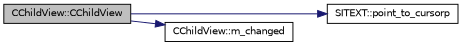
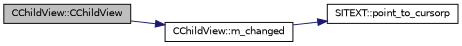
(224, 14) -> (305, 24)
